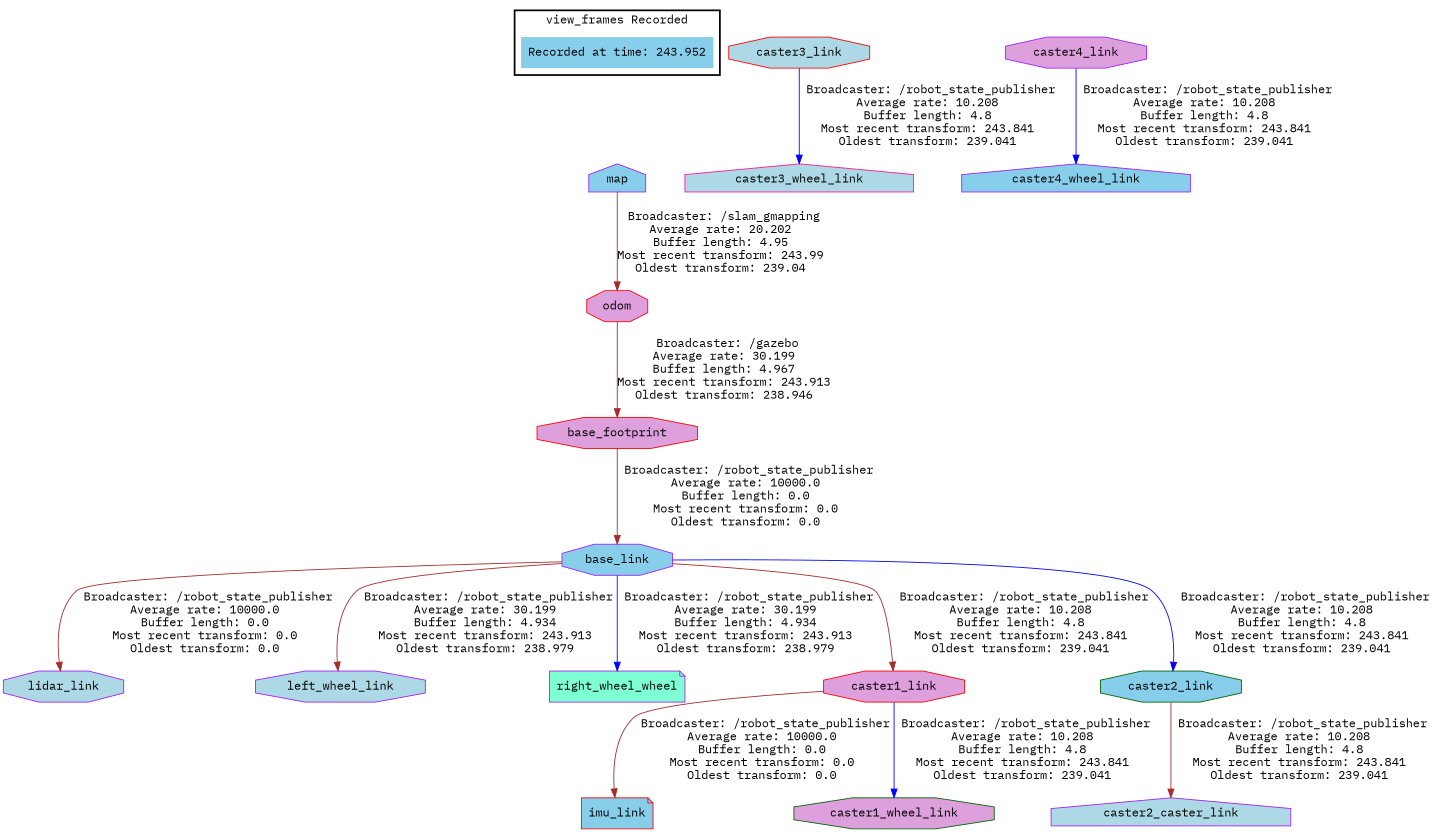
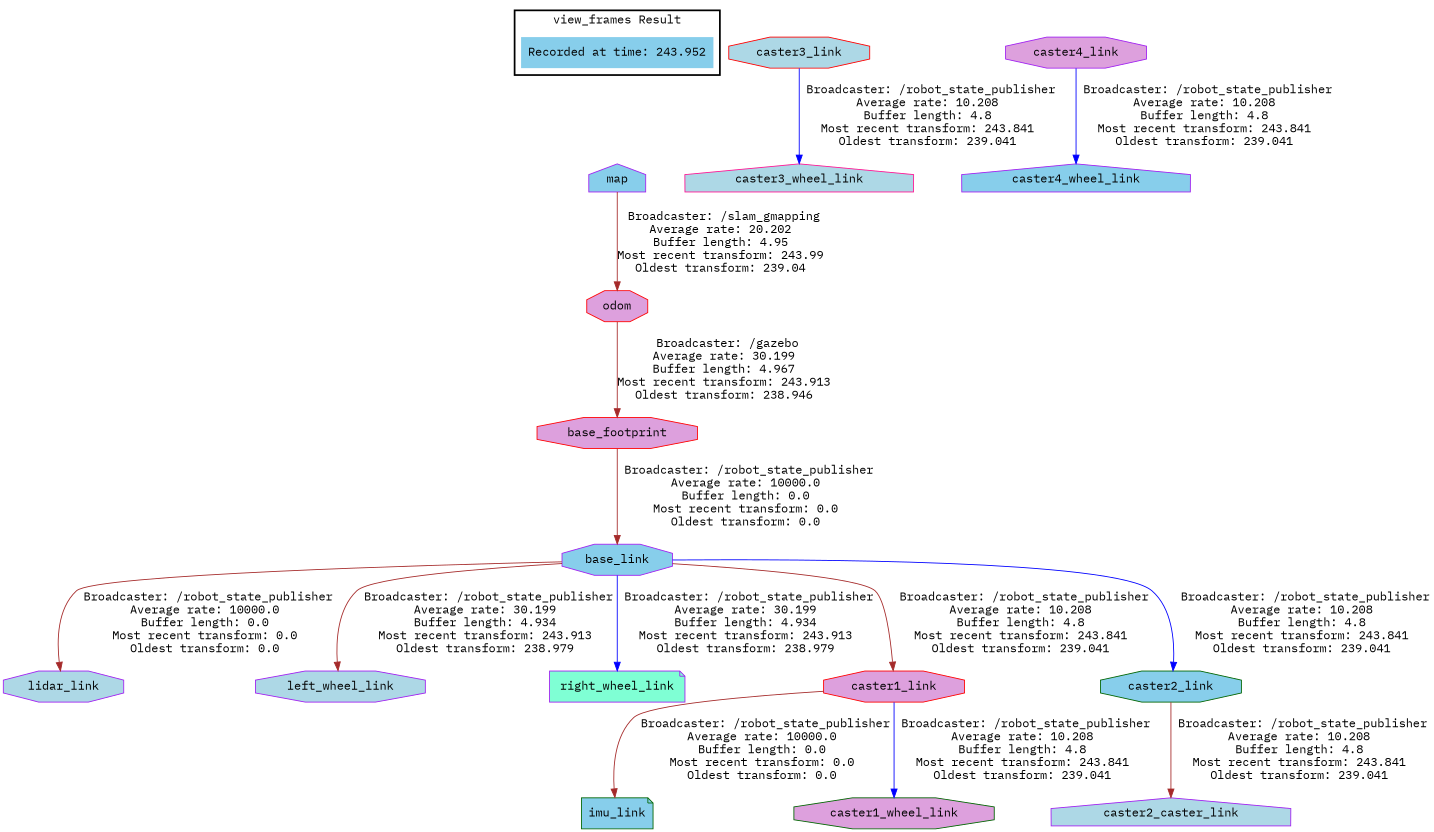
(617, 20) -> (617, 20)
(617, 687) -> (617, 687)
(617, 813) -> (617, 813)
